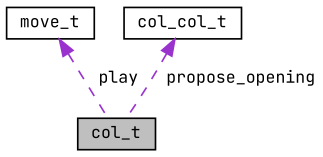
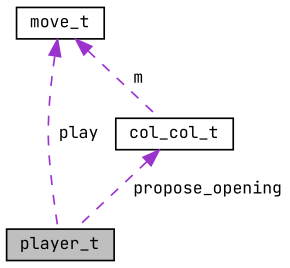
none -> (124, 84)
(117, 134) -> (60, 245)
